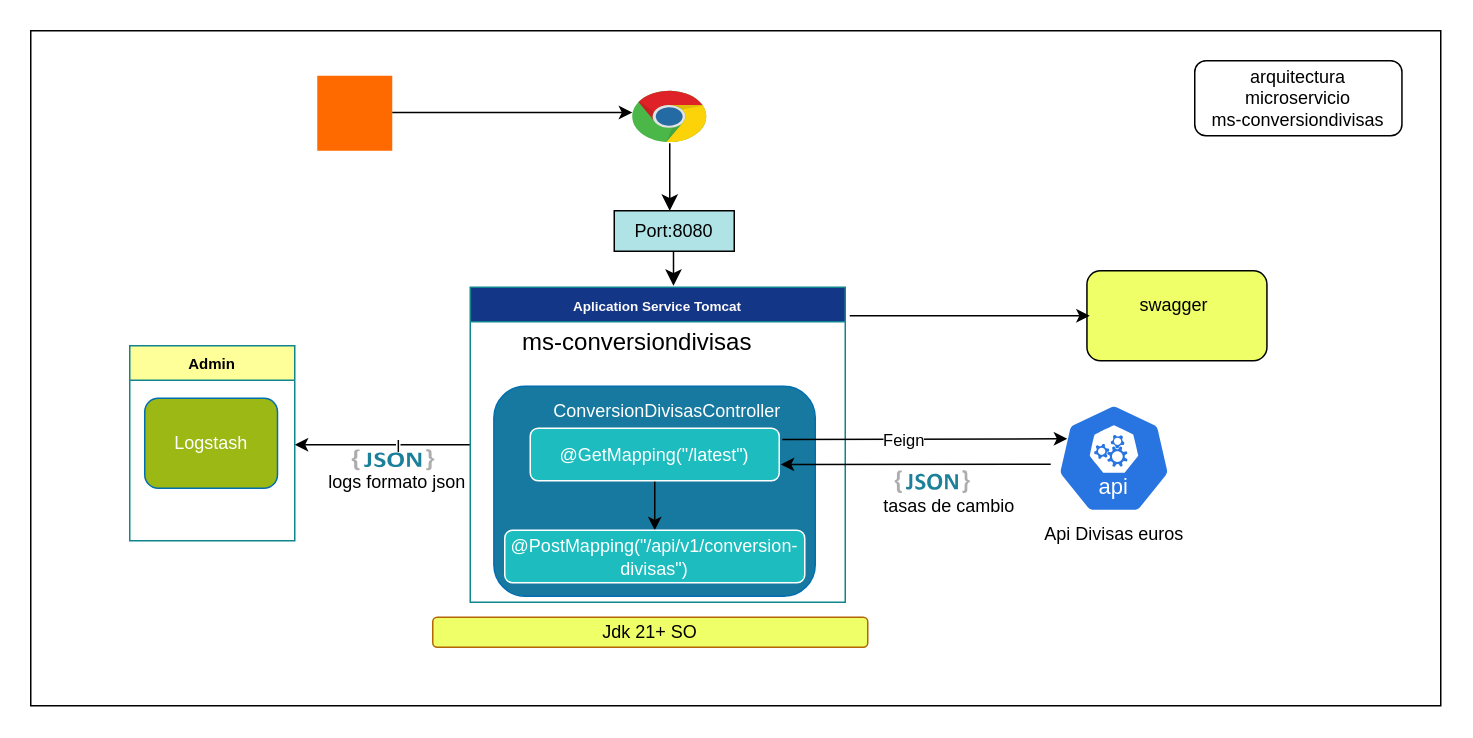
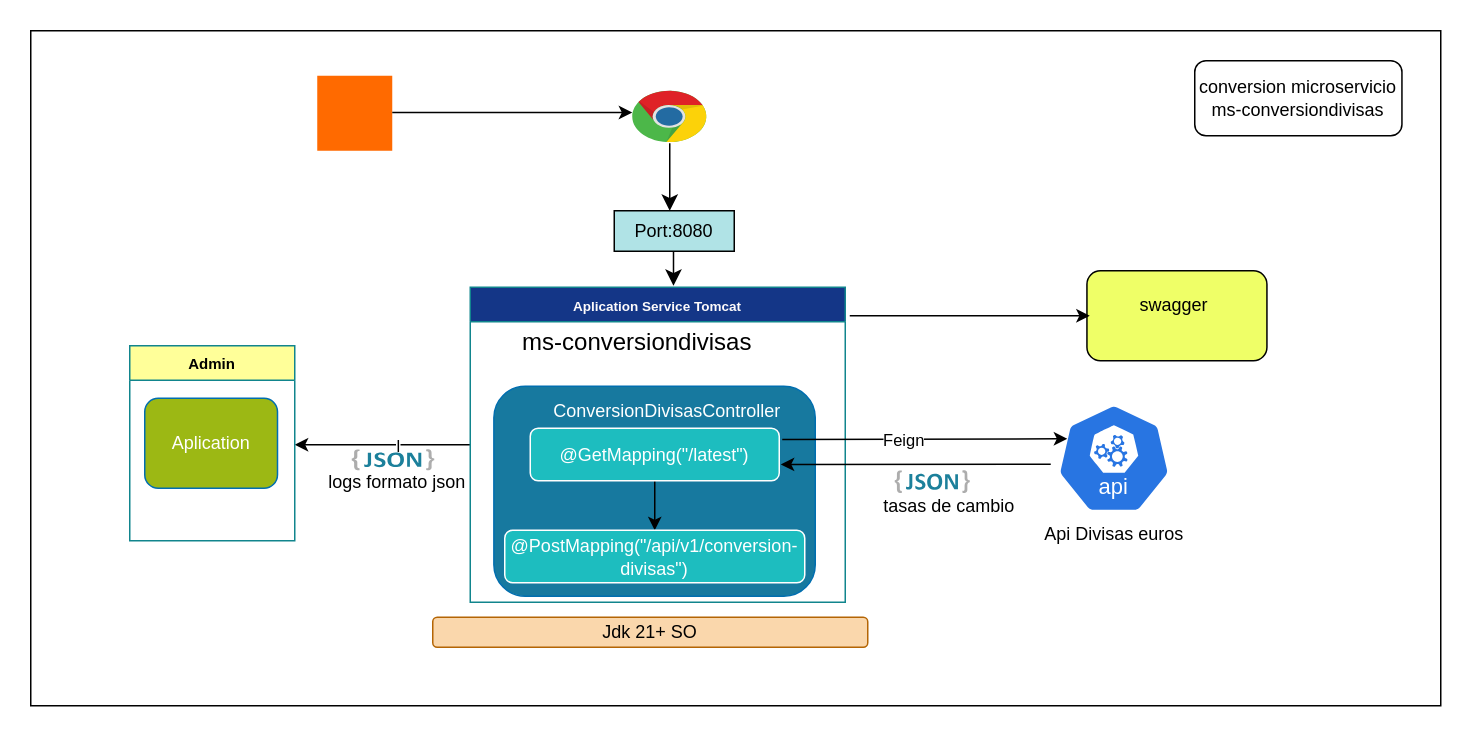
(1298, 98) -> (1298, 98)
(212, 443) -> (212, 443)
(650, 632) -> (650, 632)
